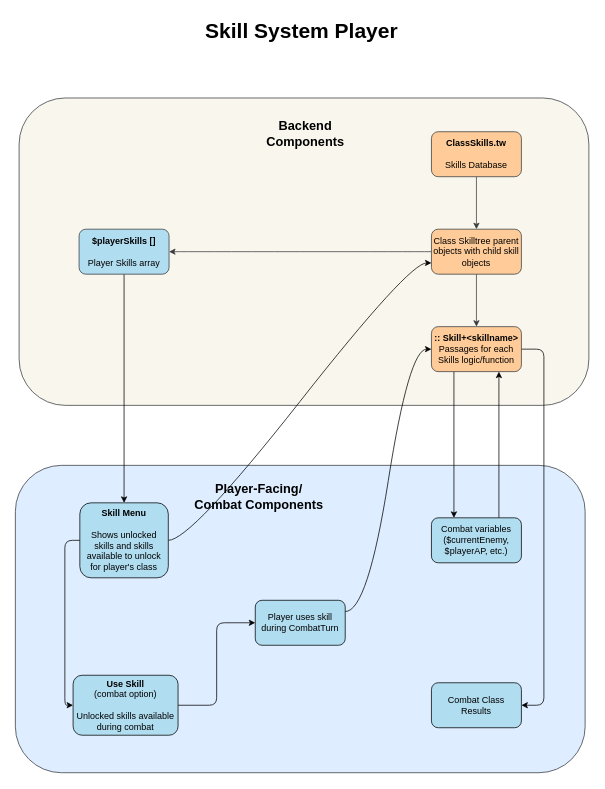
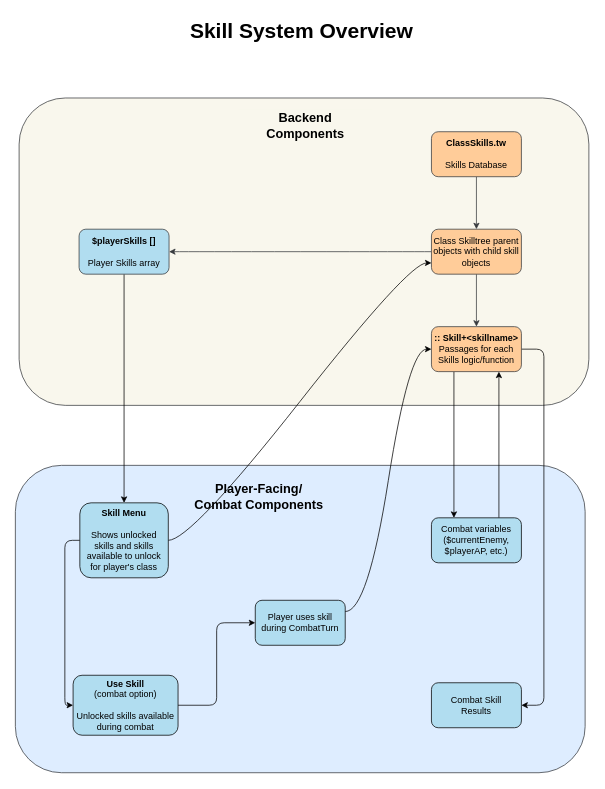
(302, 30) -> (302, 30)
(306, 134) -> (306, 126)
(477, 705) -> (477, 705)
